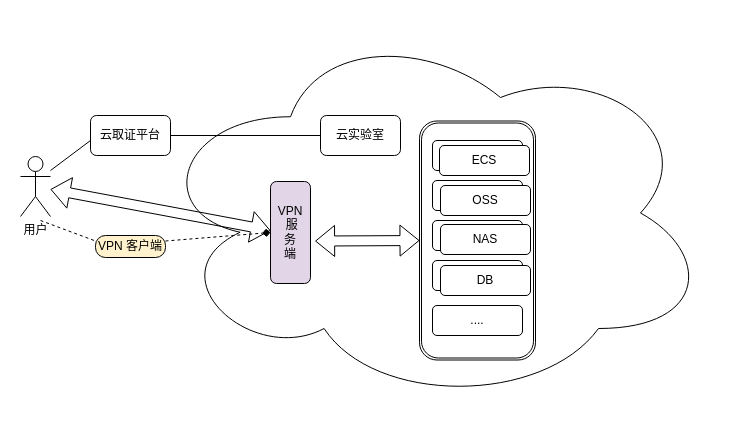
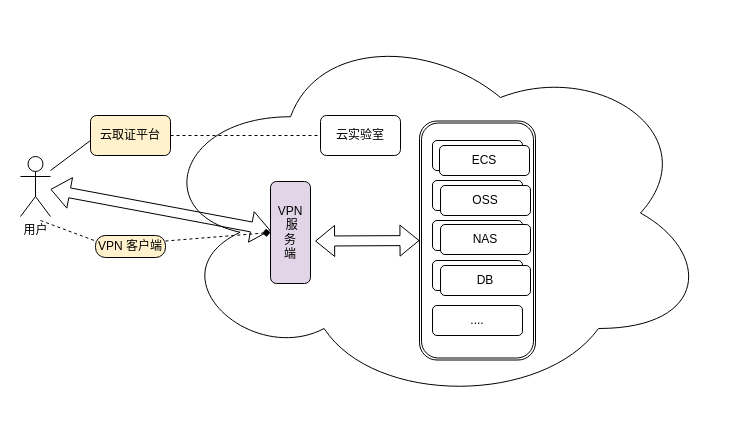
(131, 136) -> (131, 136)
(246, 136) -> (246, 136)
